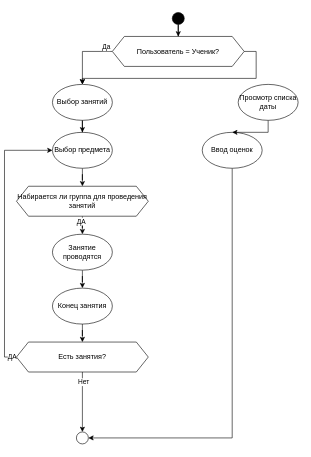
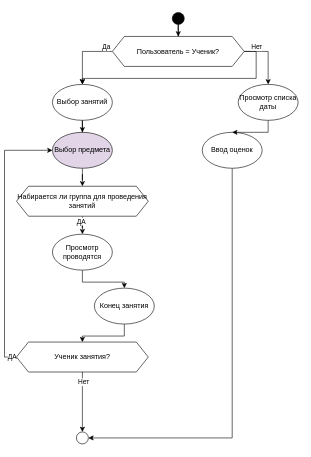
none -> (265, 51)
(83, 150) -> (83, 150)
(83, 252) -> (83, 252)
(83, 306) -> (125, 306)
(83, 357) -> (83, 357)
